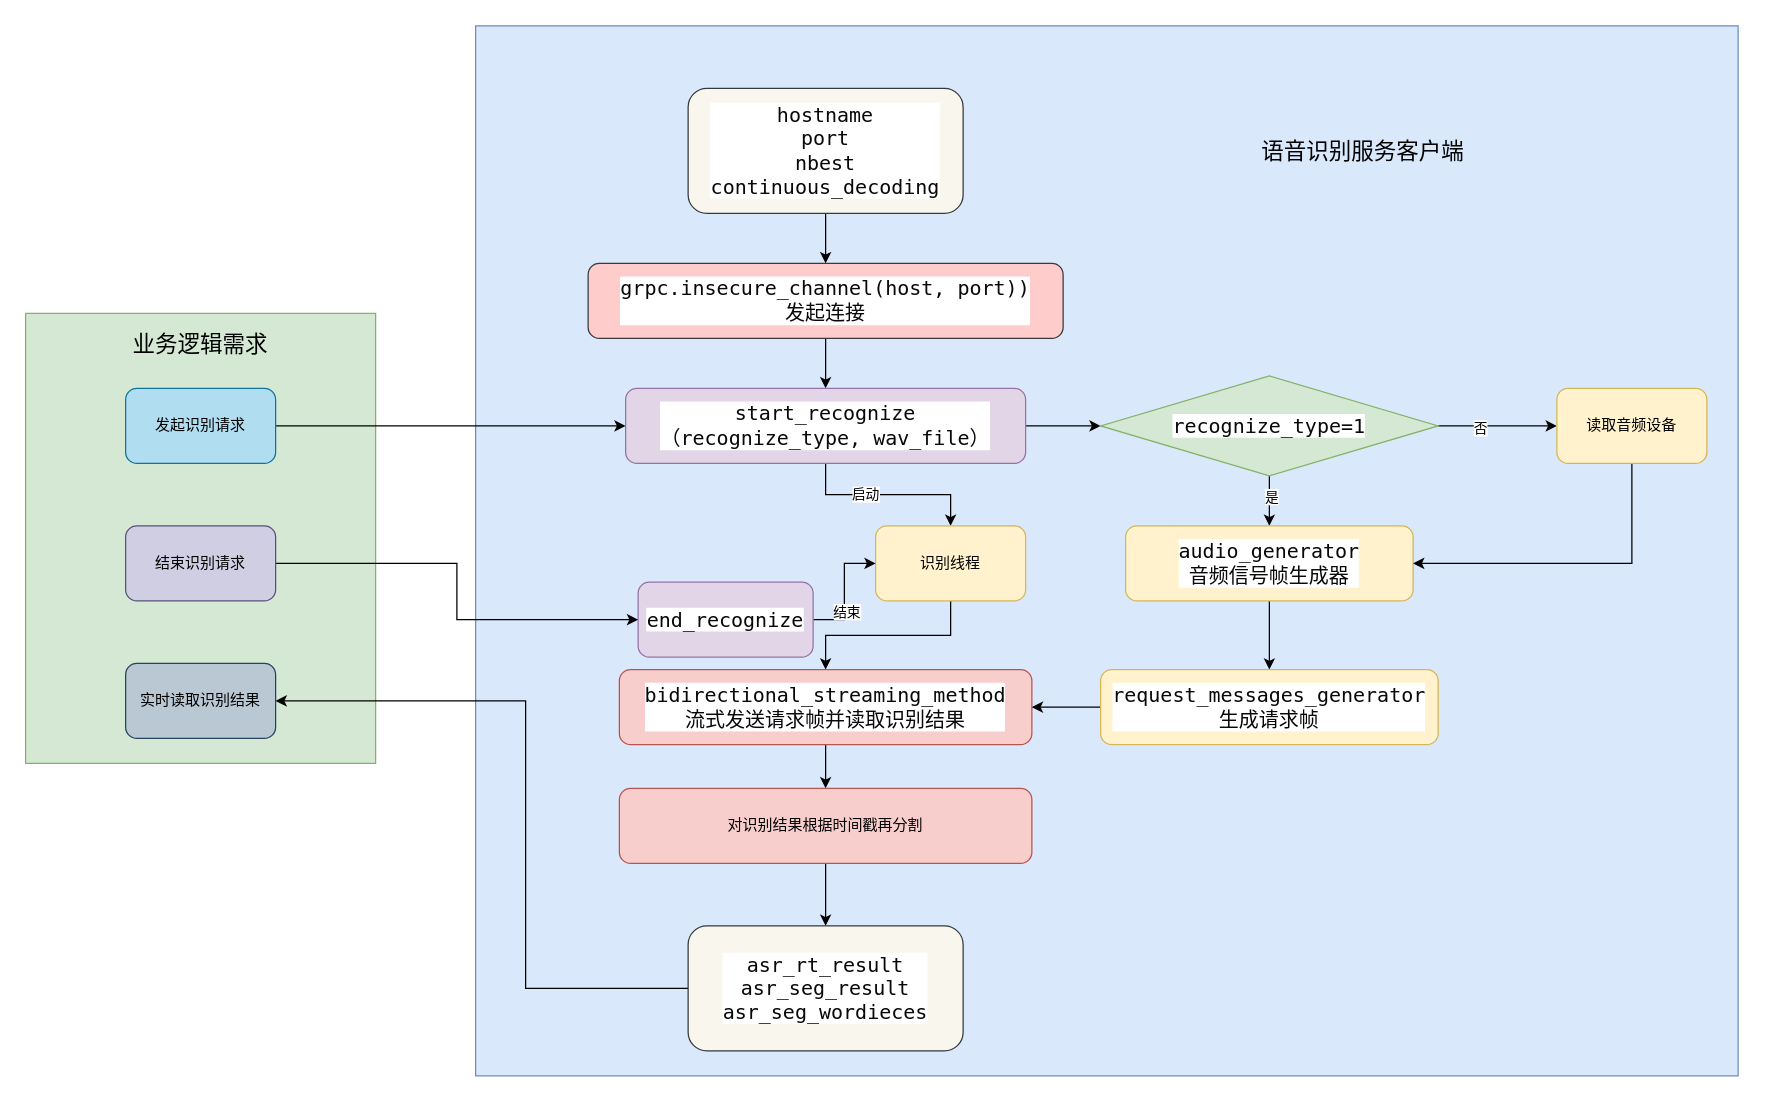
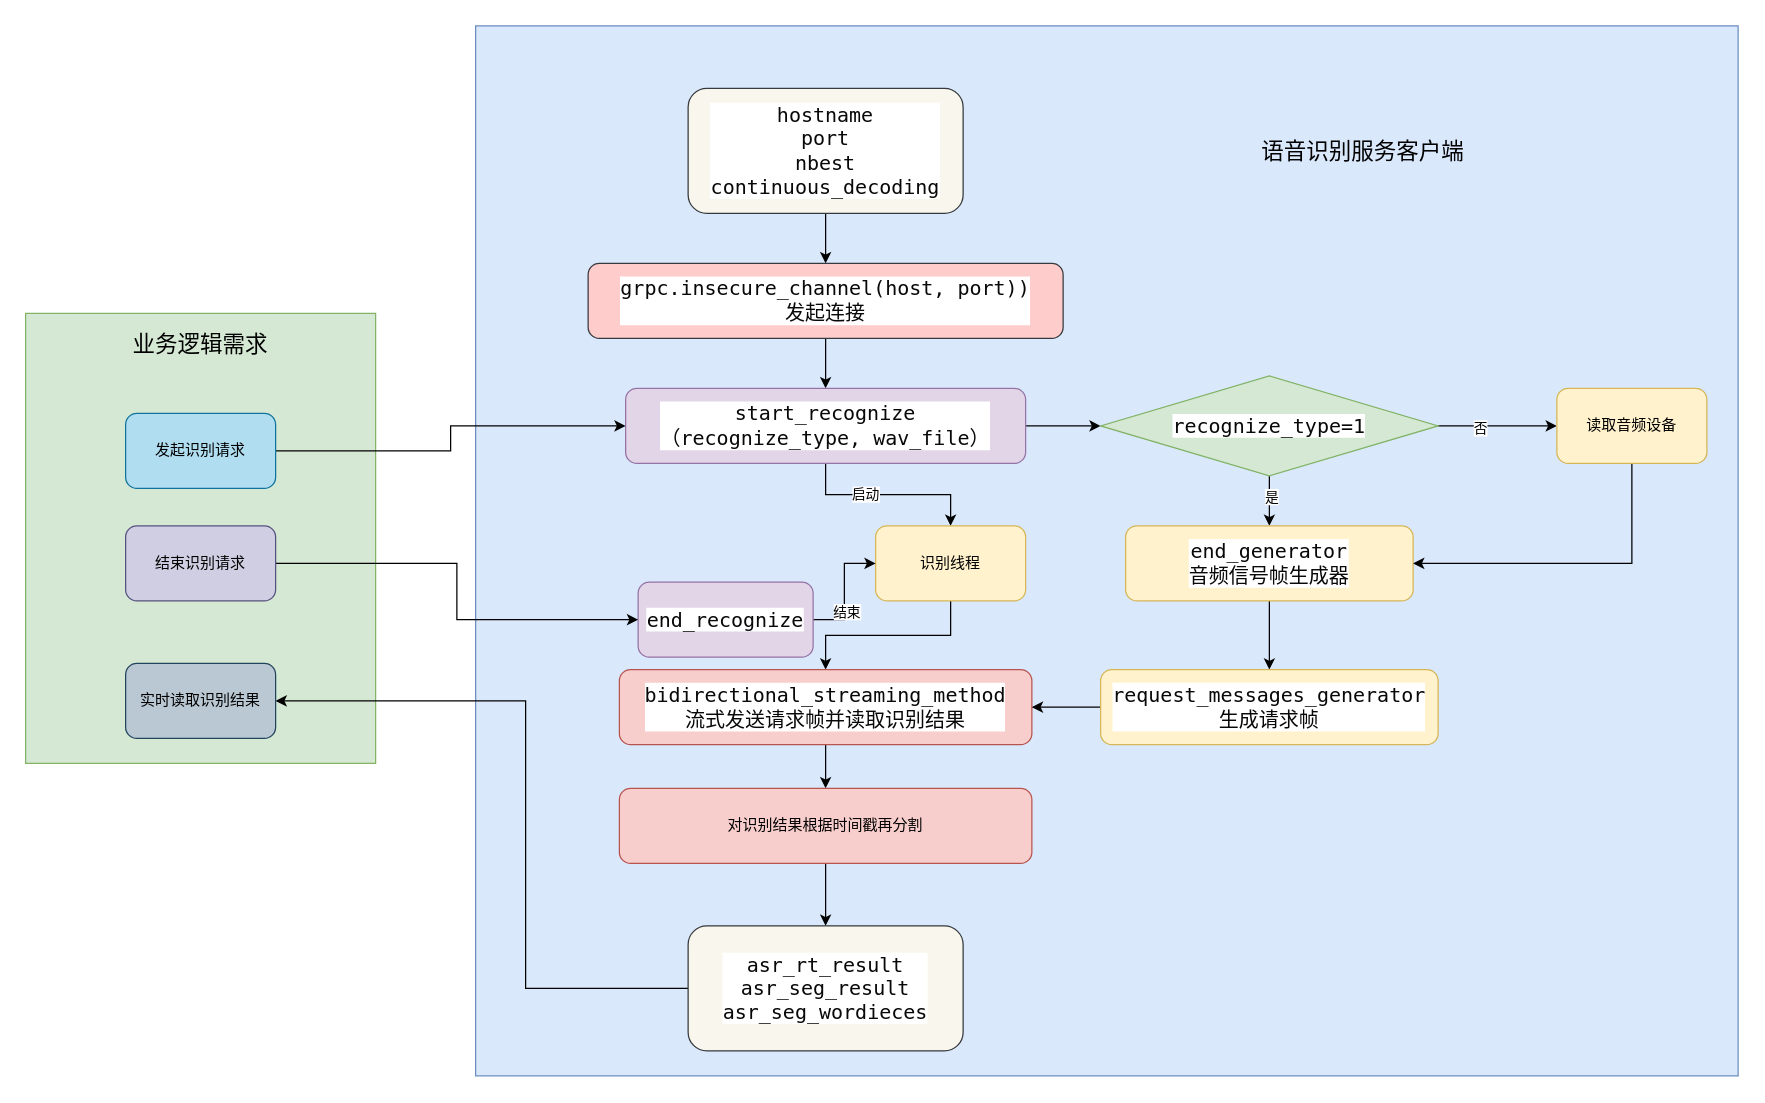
(201, 426) -> (201, 451)
(1269, 563) -> (1269, 563)
